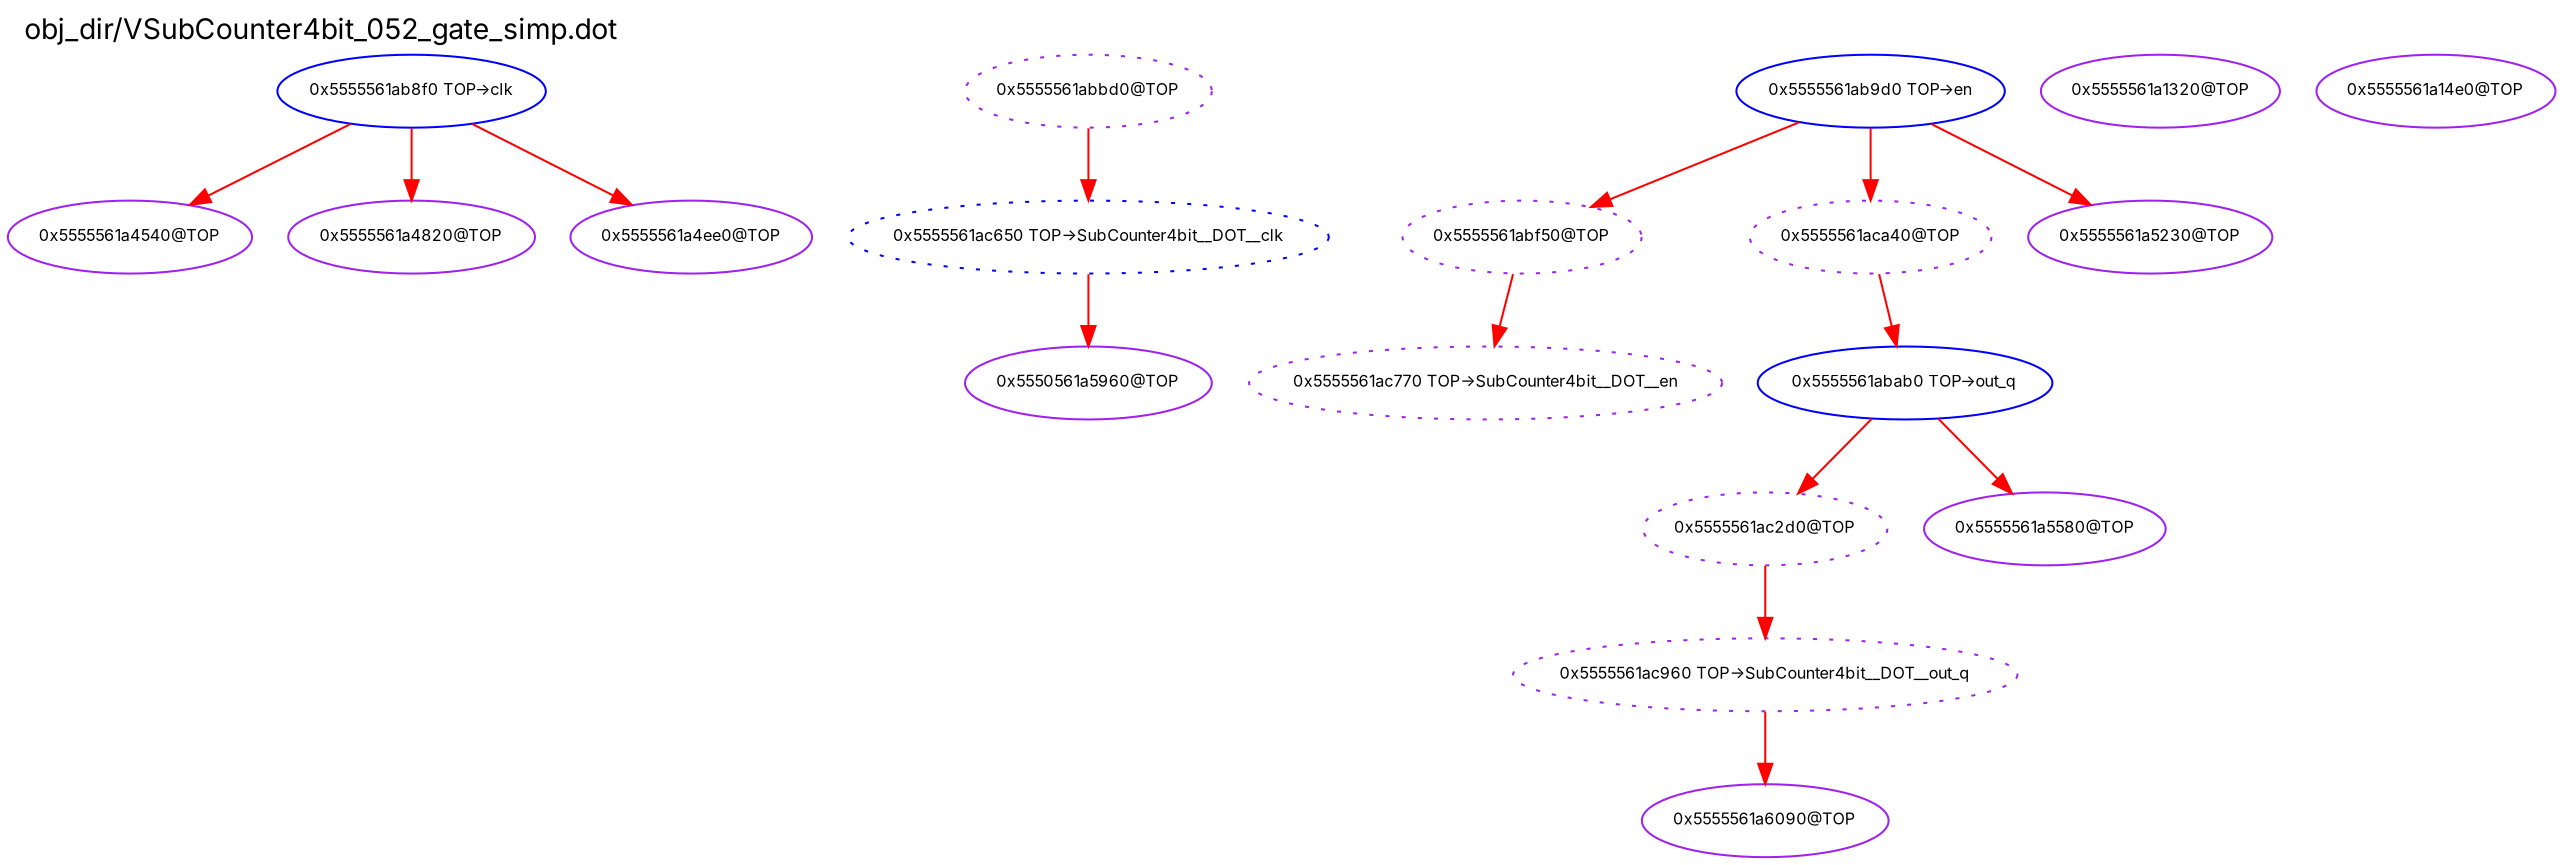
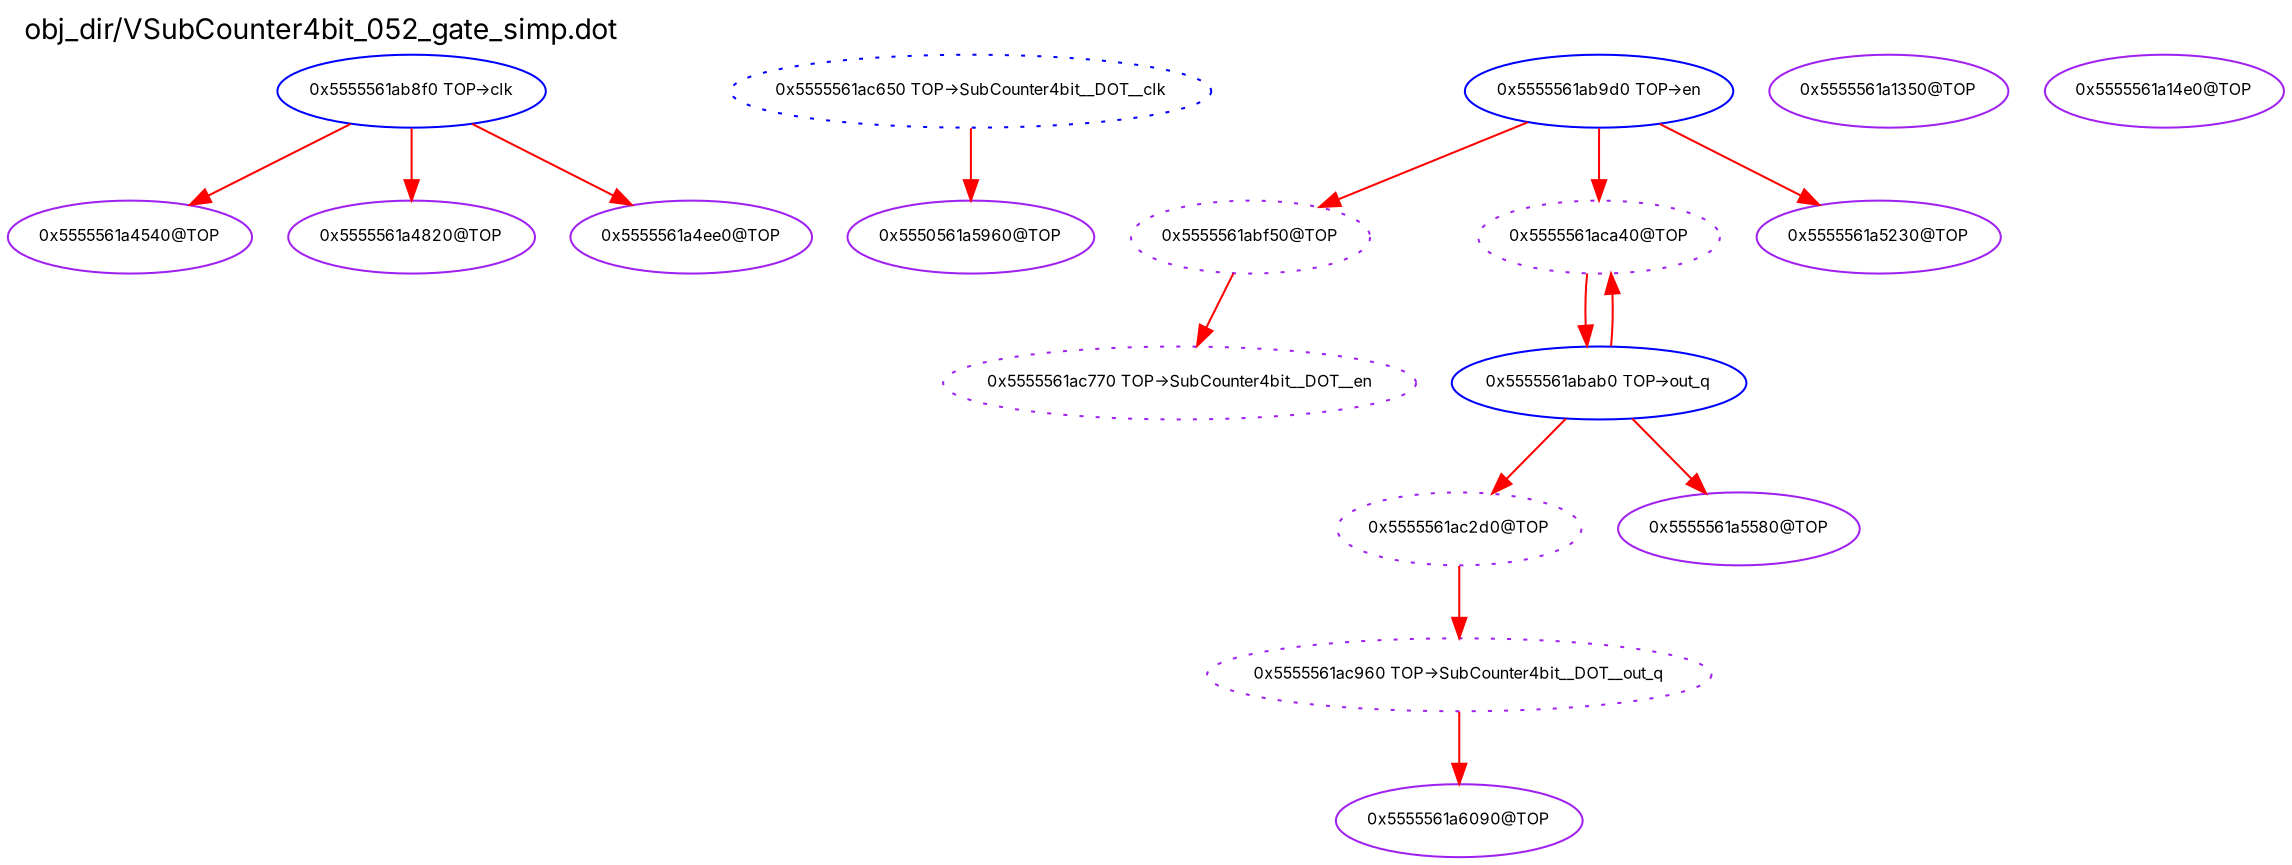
(1088, 91) -> none
(2160, 91) -> (1889, 91)
none -> (1613, 320)
